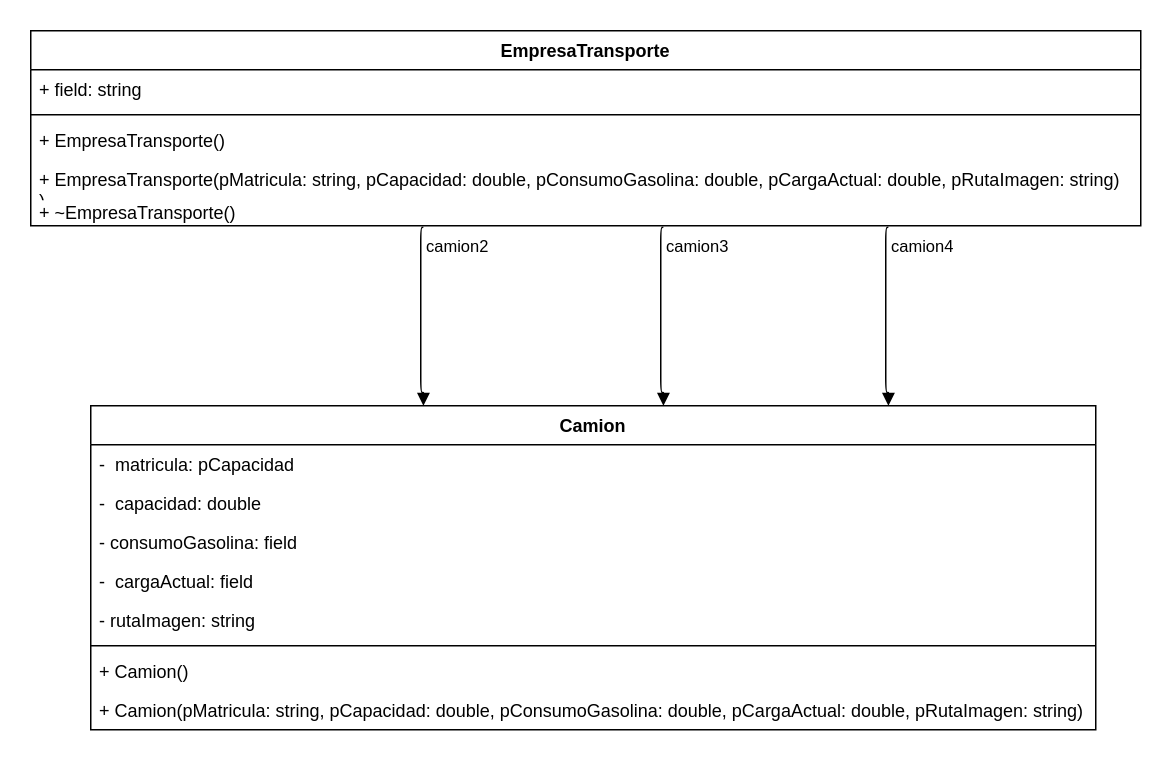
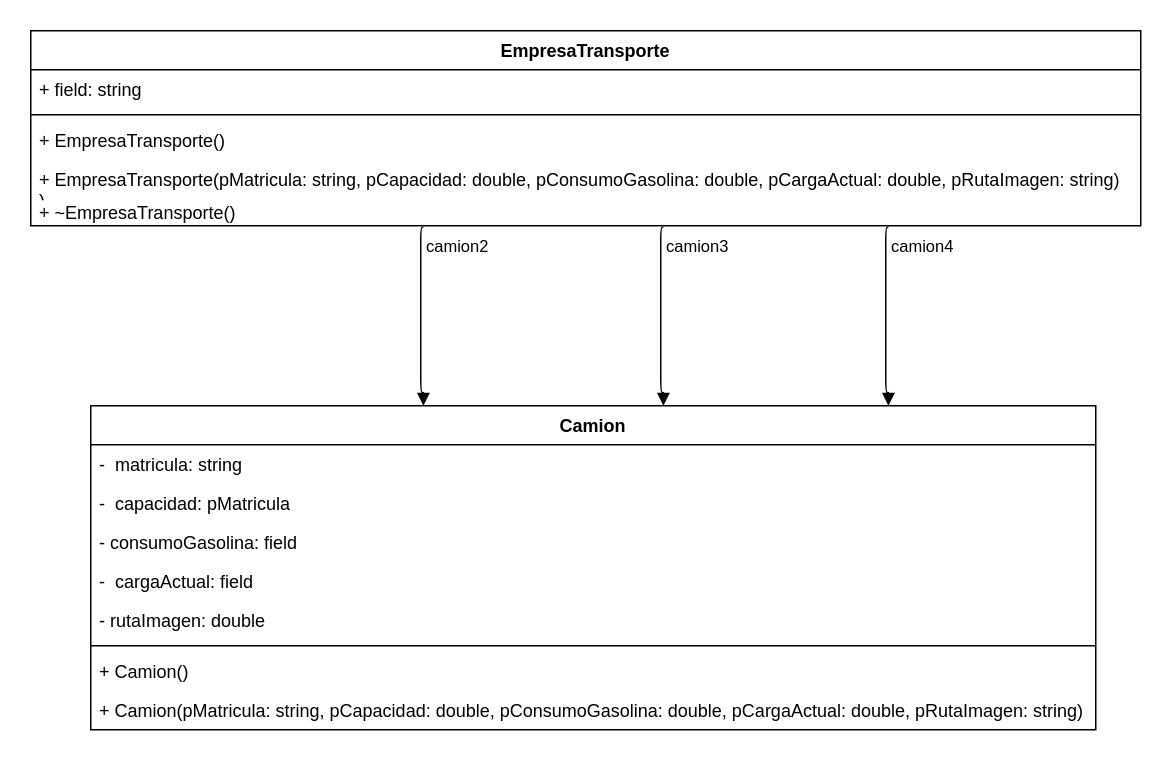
(206, 465) -> (186, 465)
(188, 504) -> (206, 504)
(190, 621) -> (190, 621)
